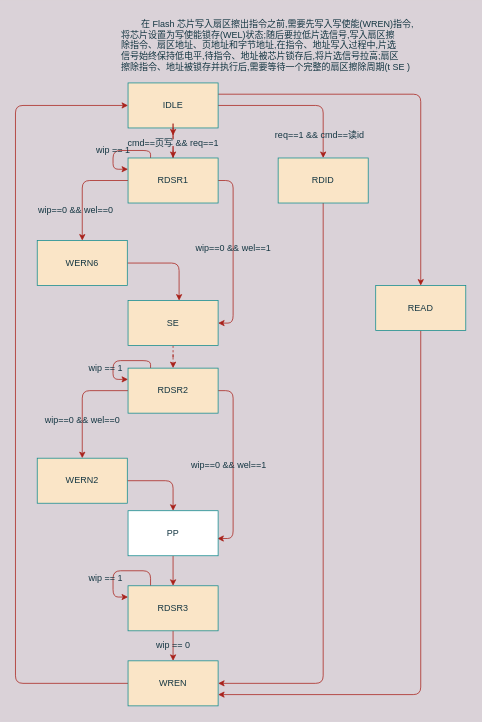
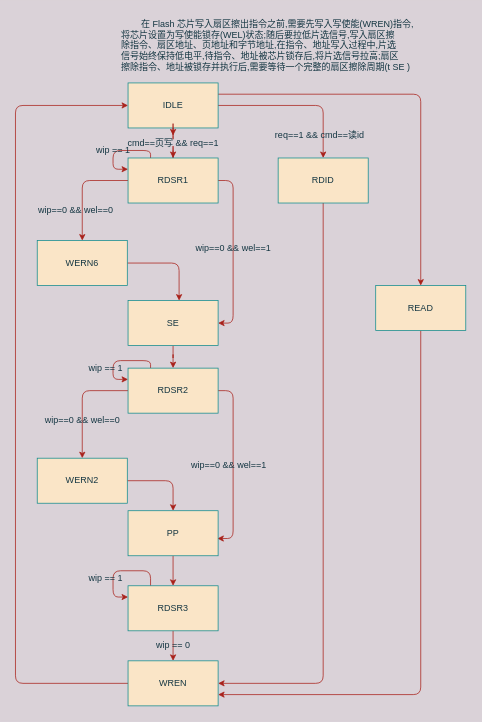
(173, 357) -> (173, 357)
(173, 533) -> (173, 533)
